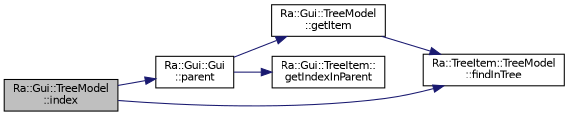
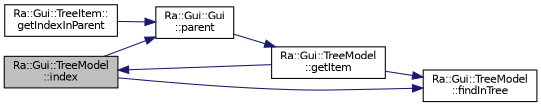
none -> (200, 67)
(494, 70) -> (480, 86)
(248, 72) -> (131, 22)
